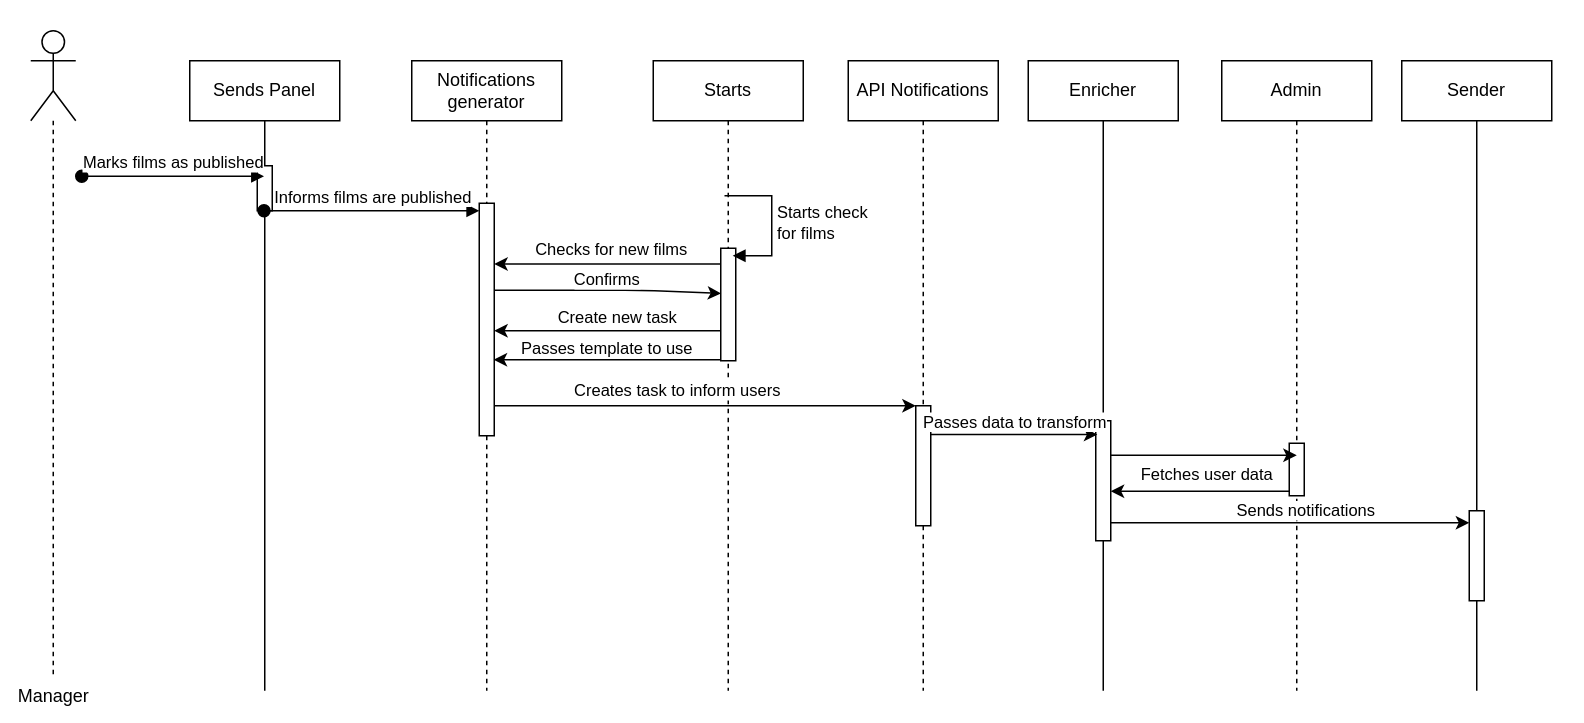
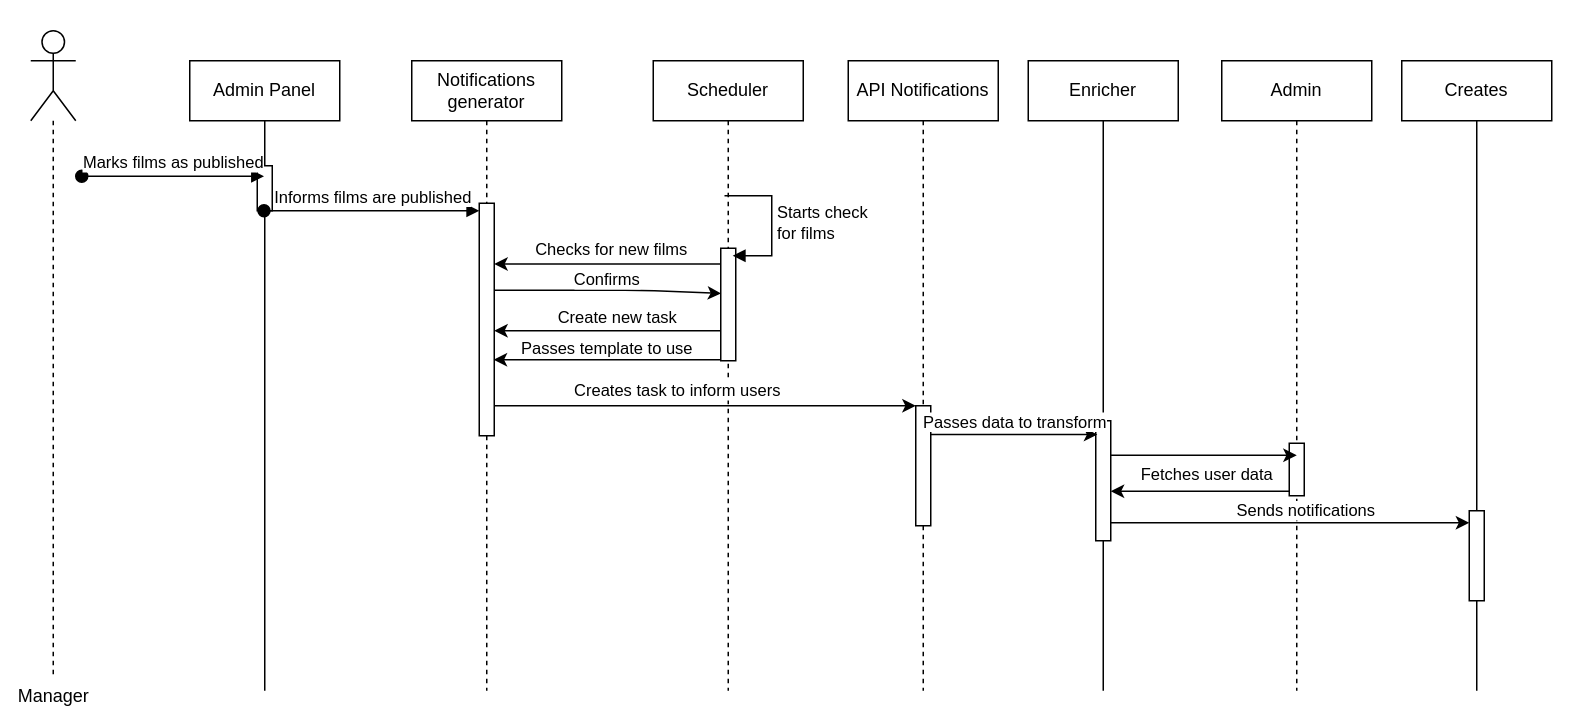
(265, 91) -> (265, 91)
(728, 91) -> (728, 91)
(1477, 91) -> (1477, 91)
